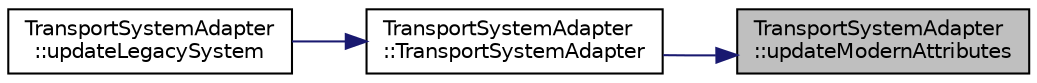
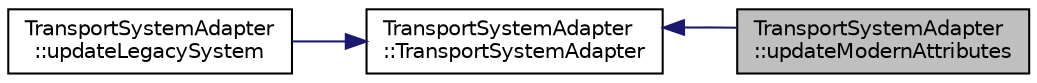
(690, 55) -> (711, 27)
